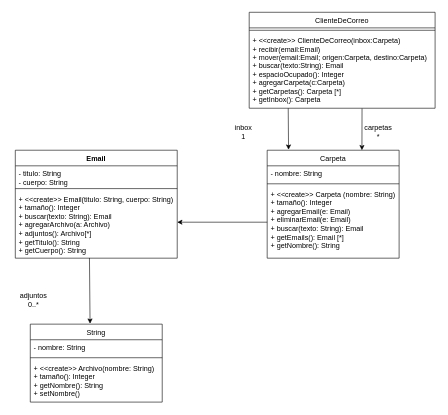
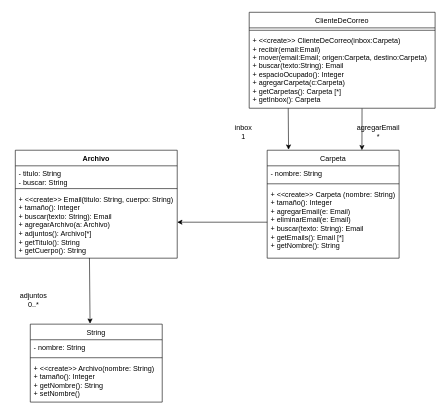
(379, 132) -> (379, 132)
(96, 159) -> (96, 159)
(47, 179) -> (47, 179)
